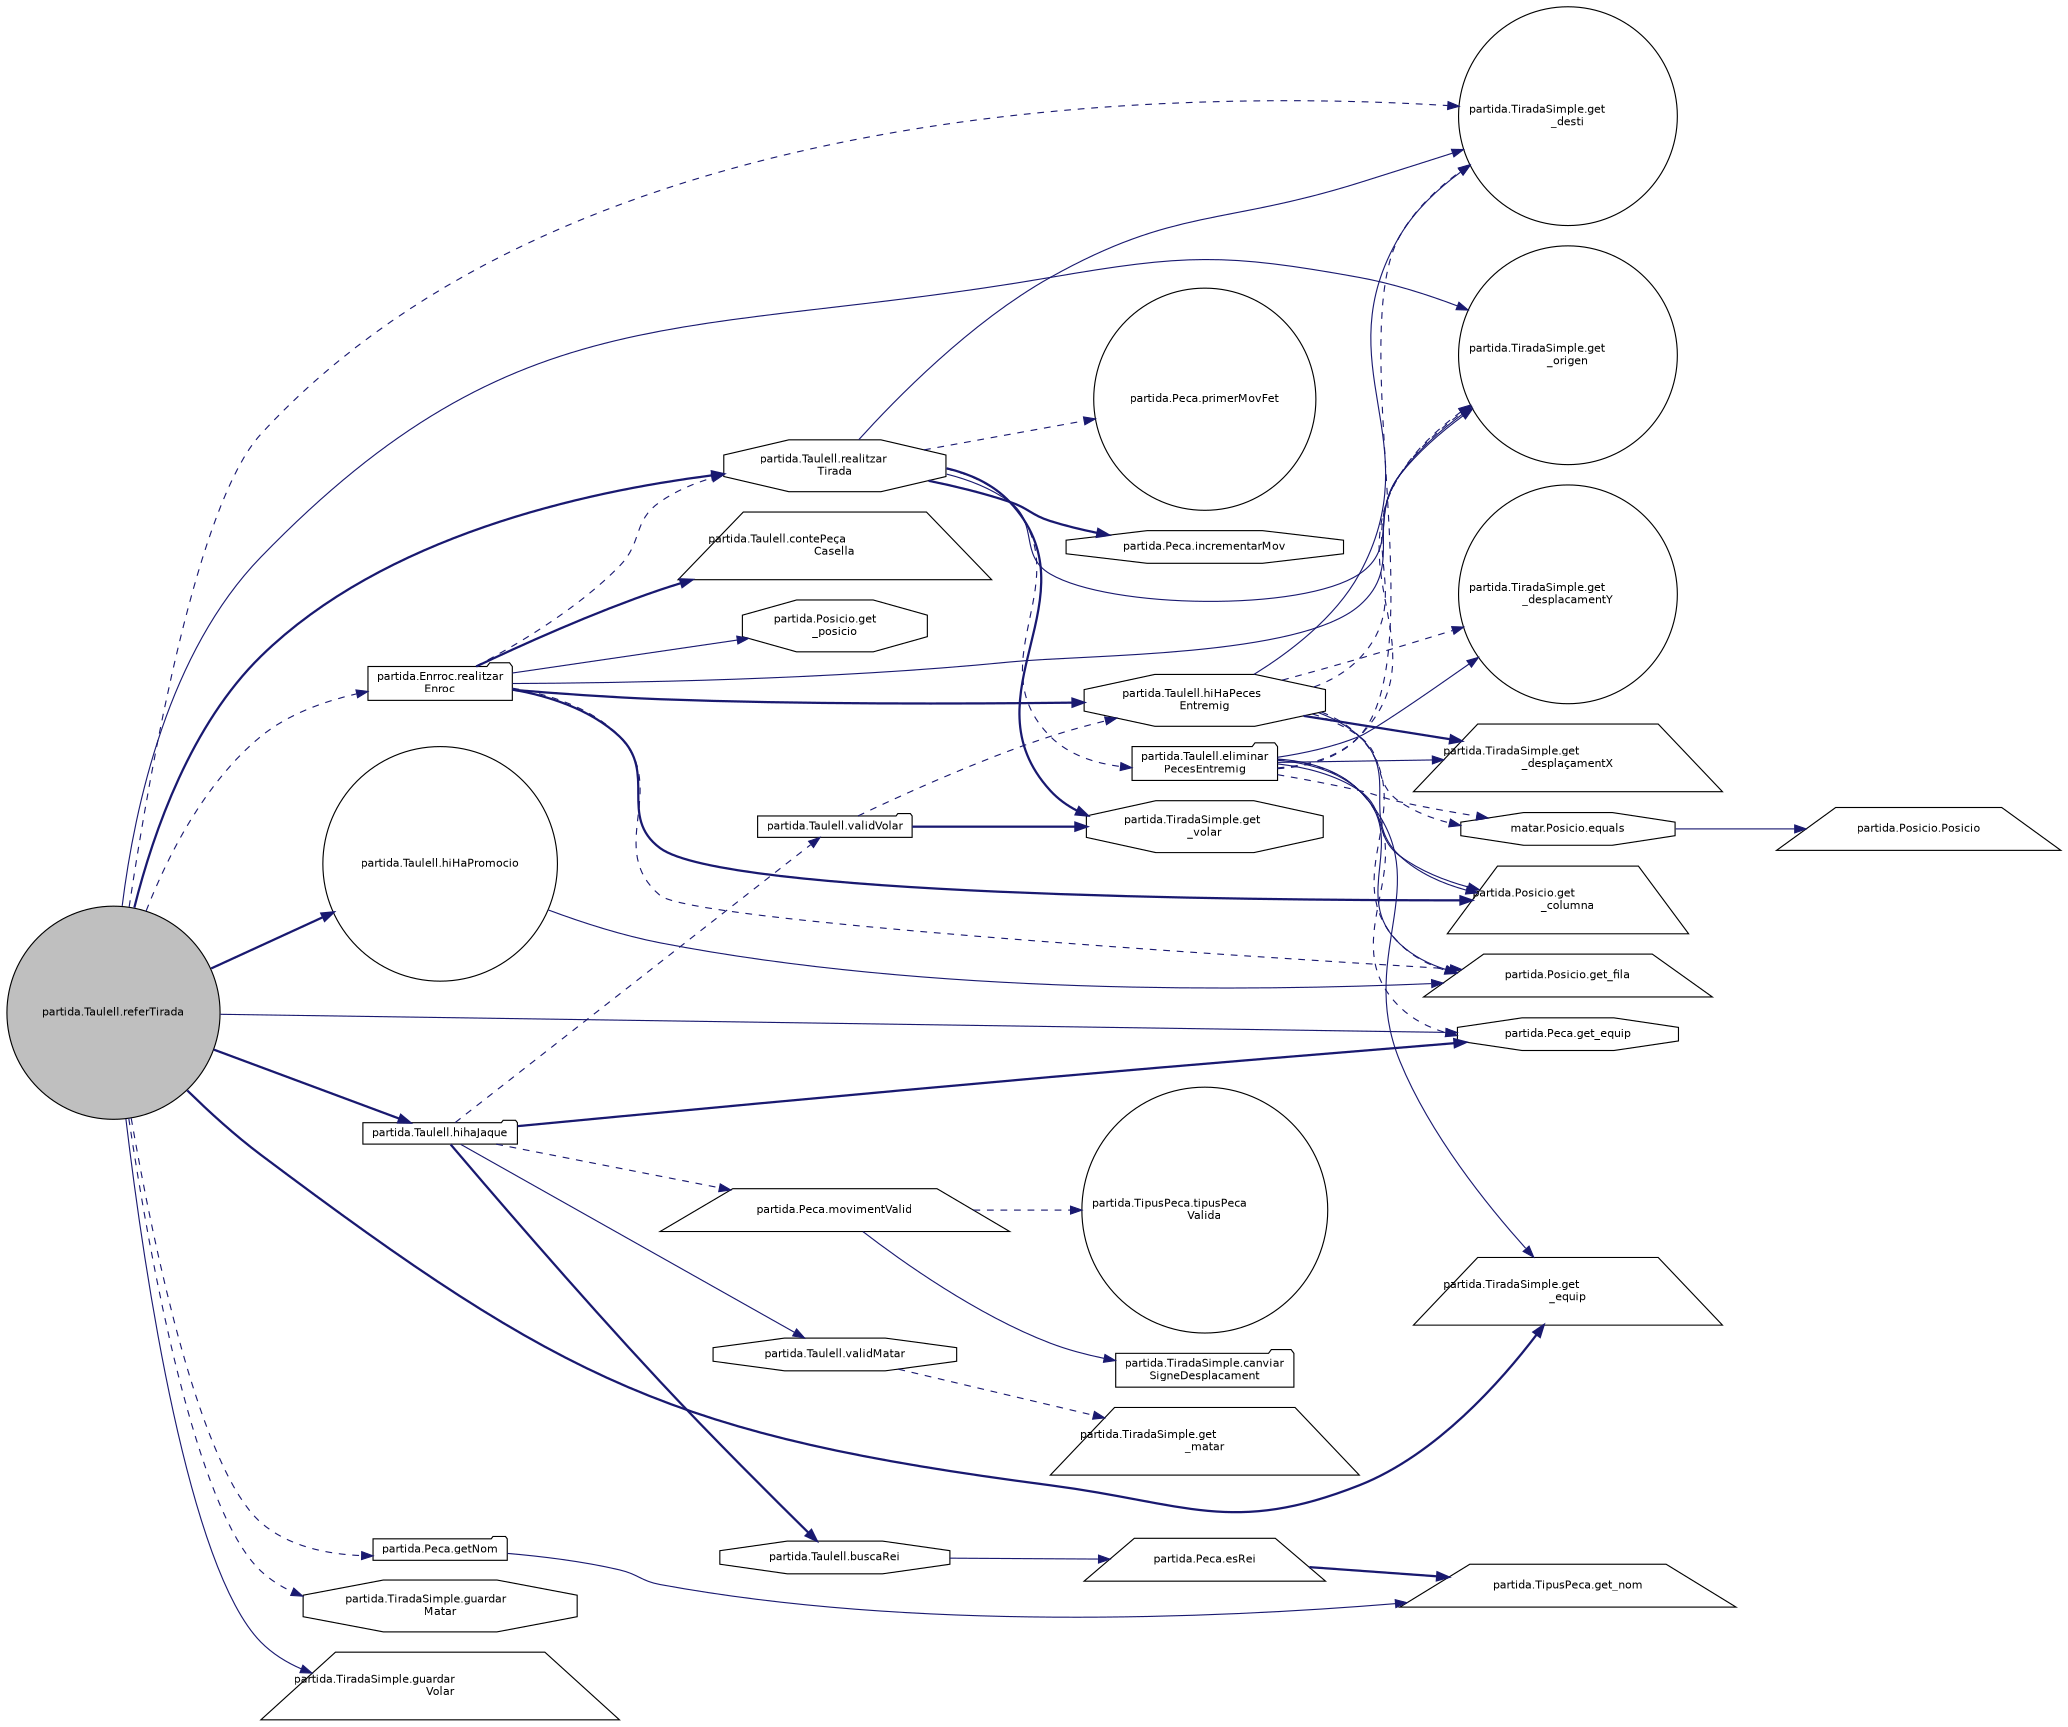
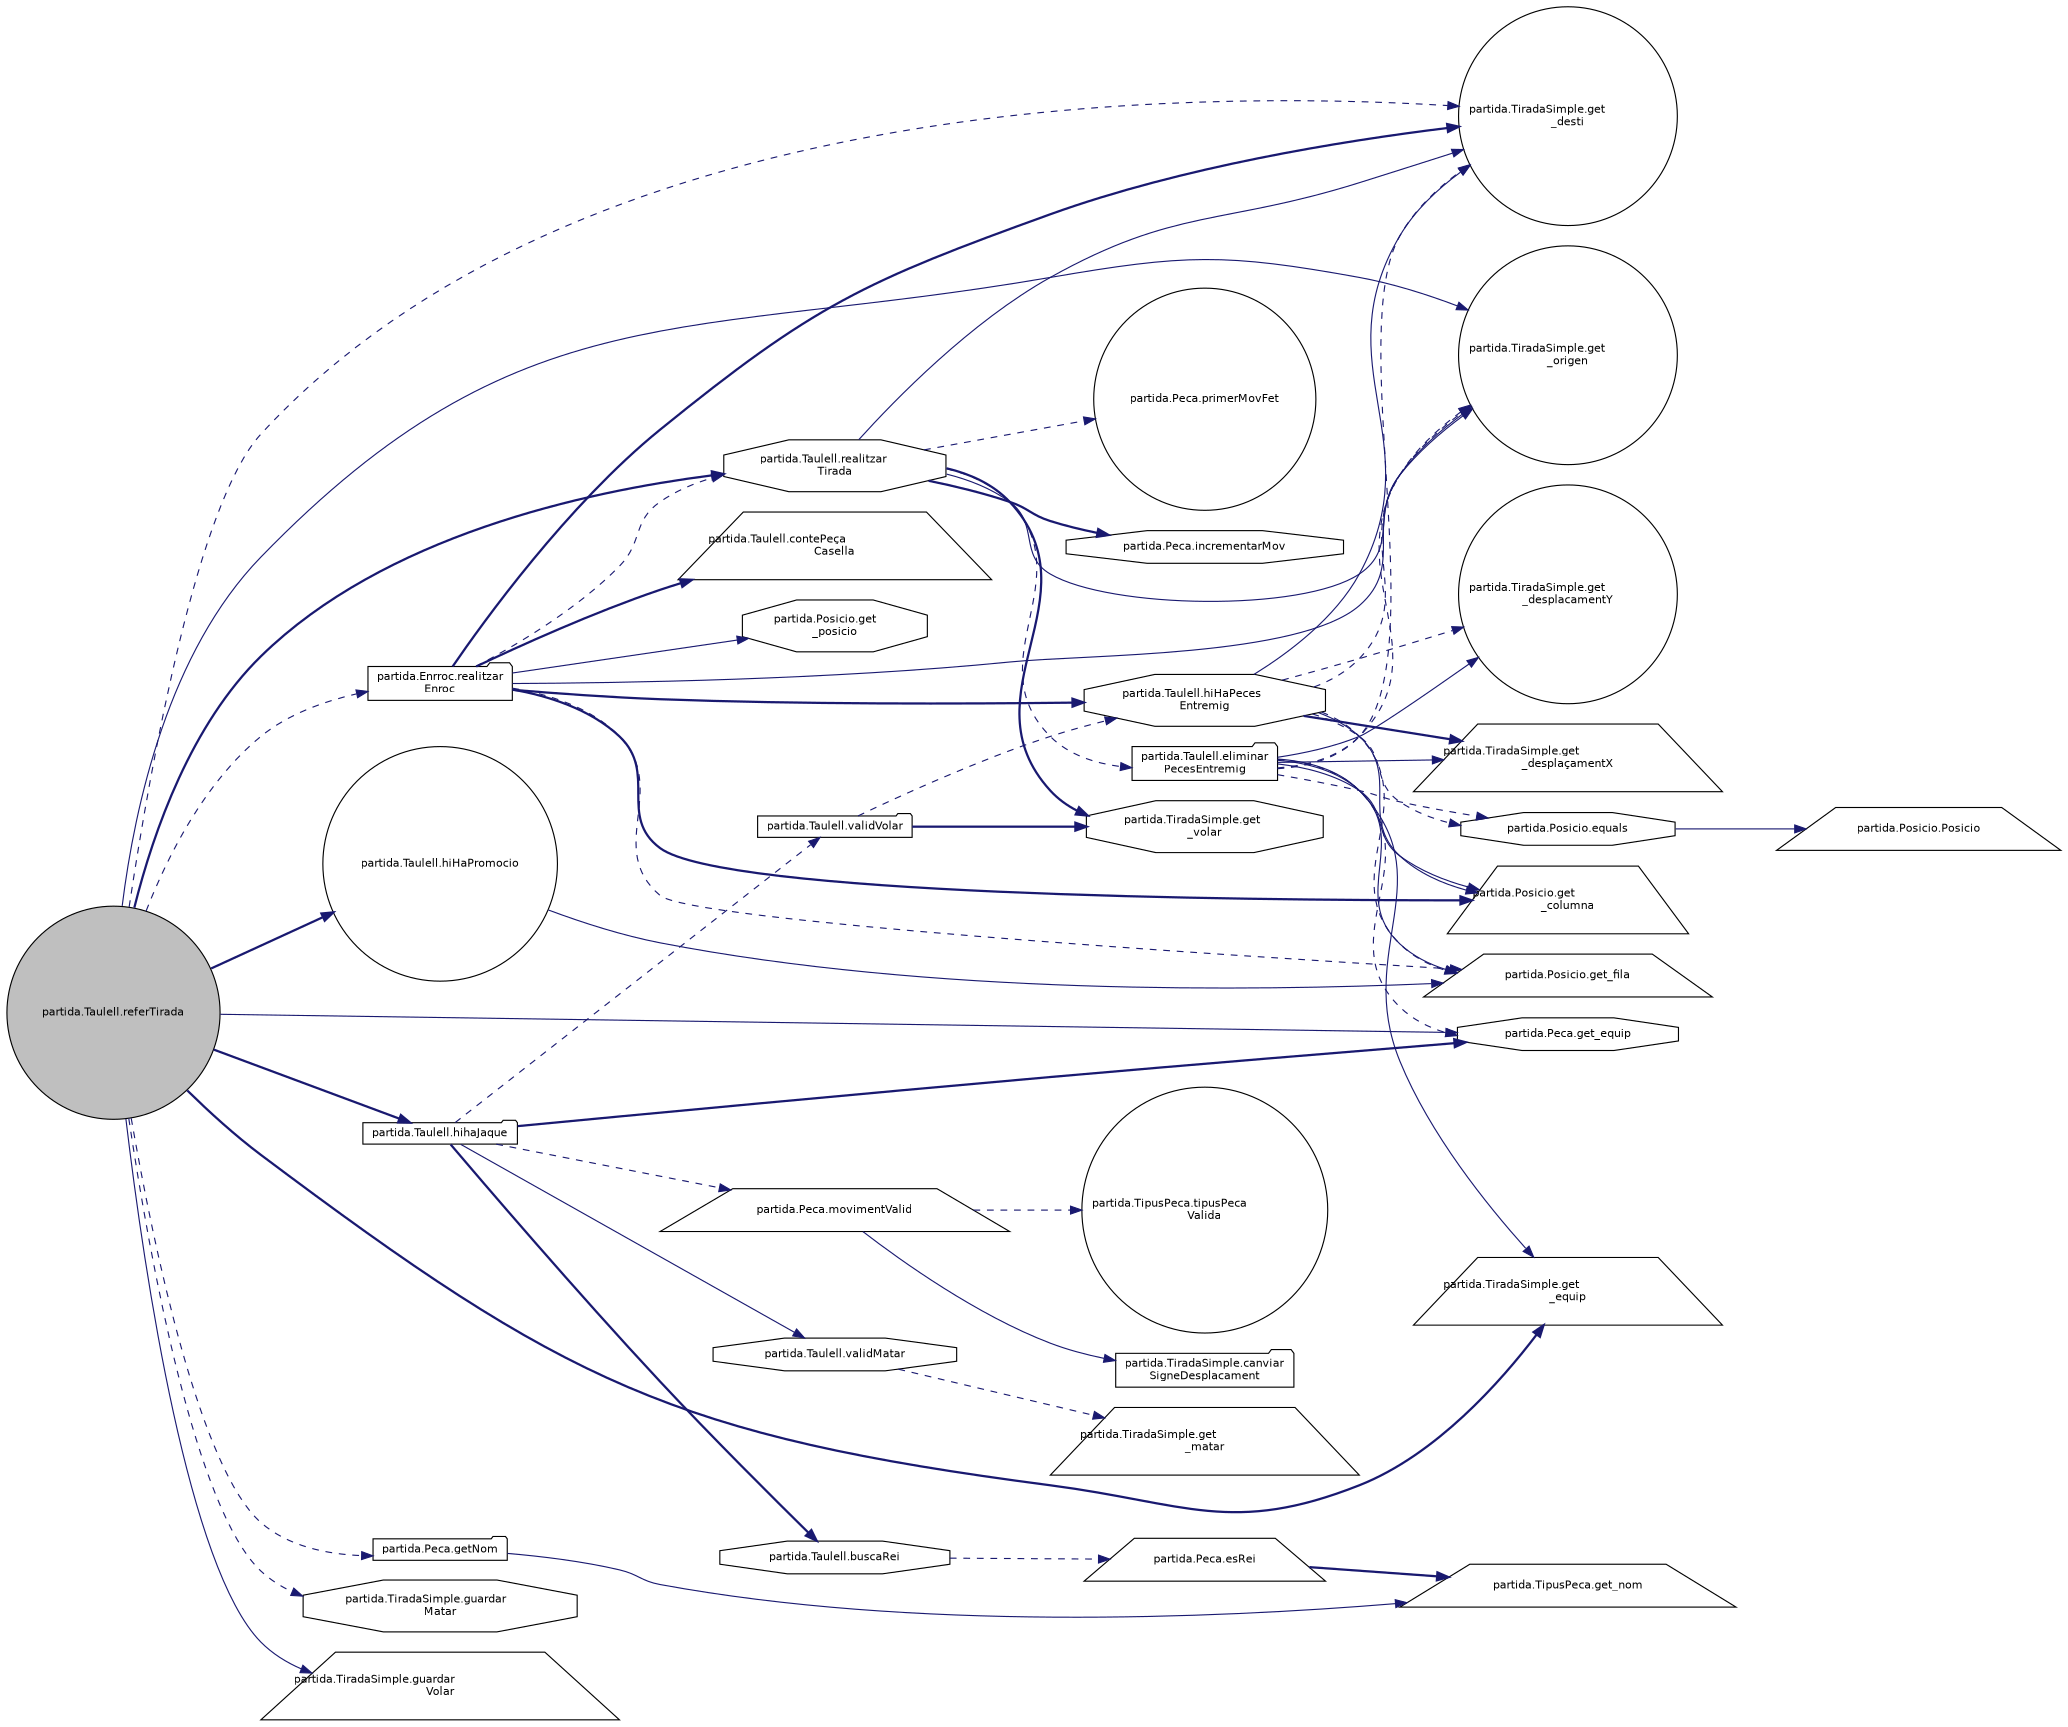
none -> (884, 280)
(1568, 829) -> (1568, 829)
(1024, 1559) -> (1024, 1559)
